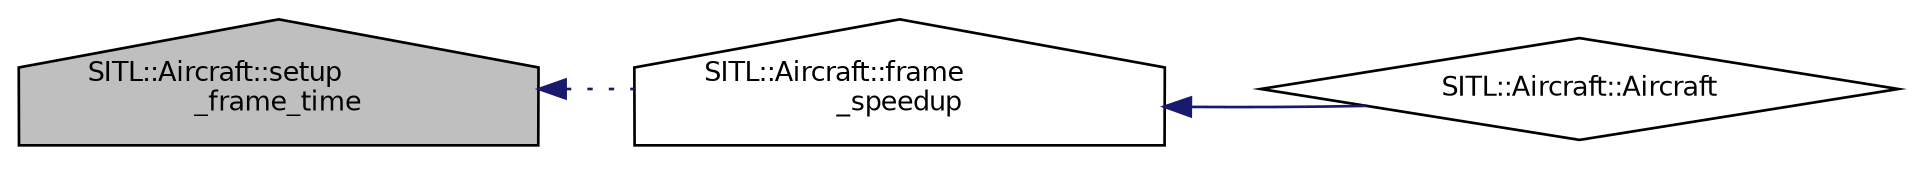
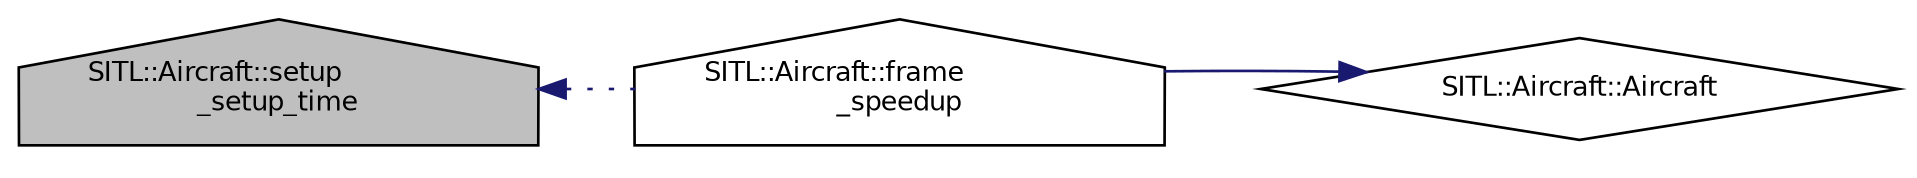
(279, 89) -> (279, 89)
(1279, 107) -> (1251, 71)
